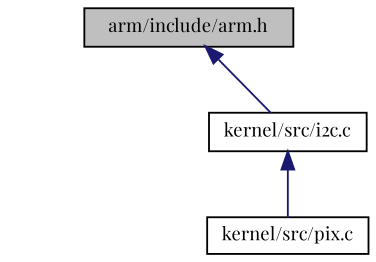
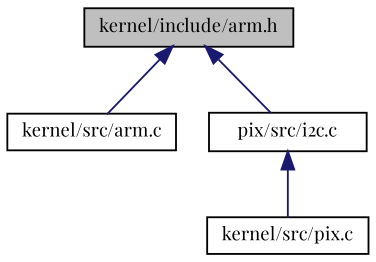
(189, 28) -> (189, 28)
none -> (92, 132)
(288, 132) -> (288, 132)
